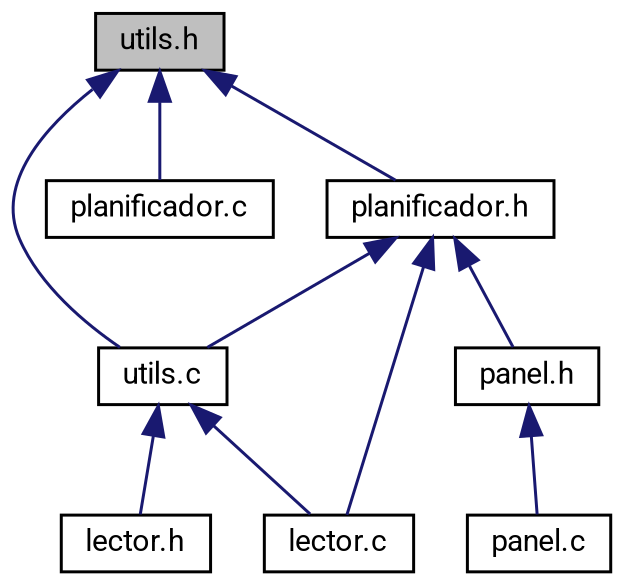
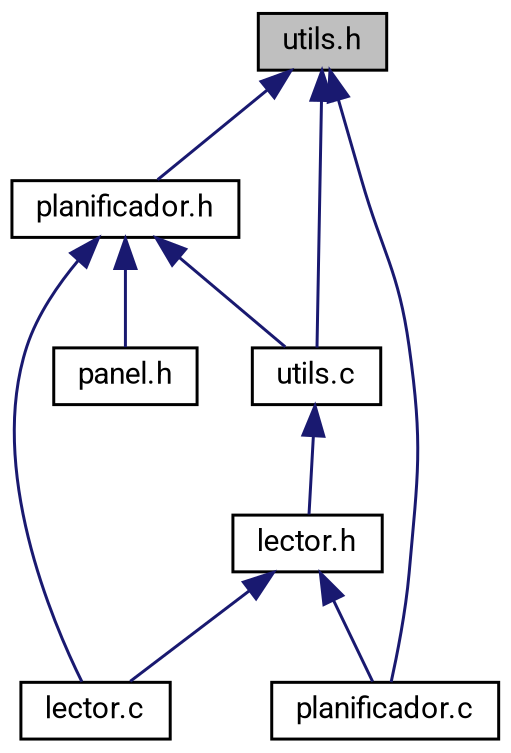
(262, 470) -> (190, 636)
(539, 543) -> none
none -> (353, 641)
